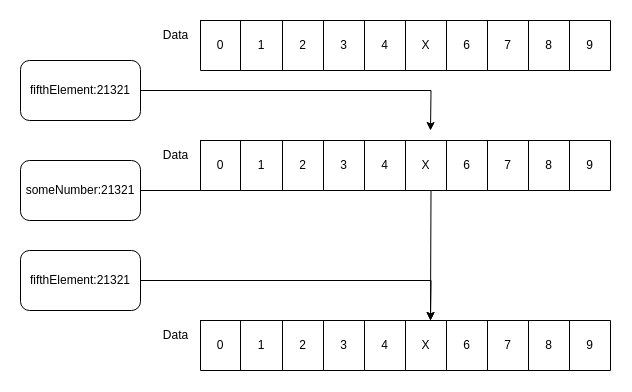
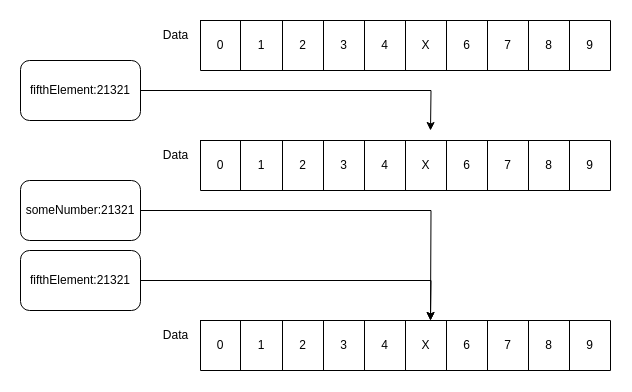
(81, 191) -> (81, 211)
